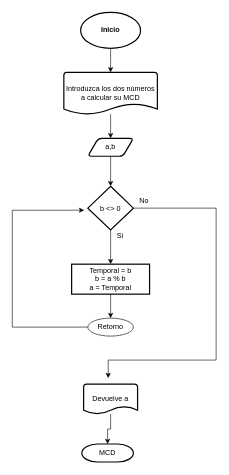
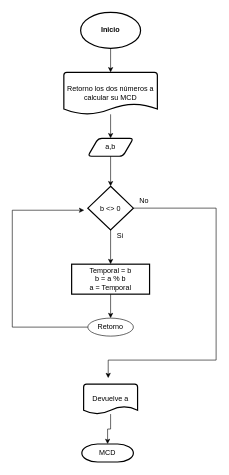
(111, 93) -> (111, 93)
